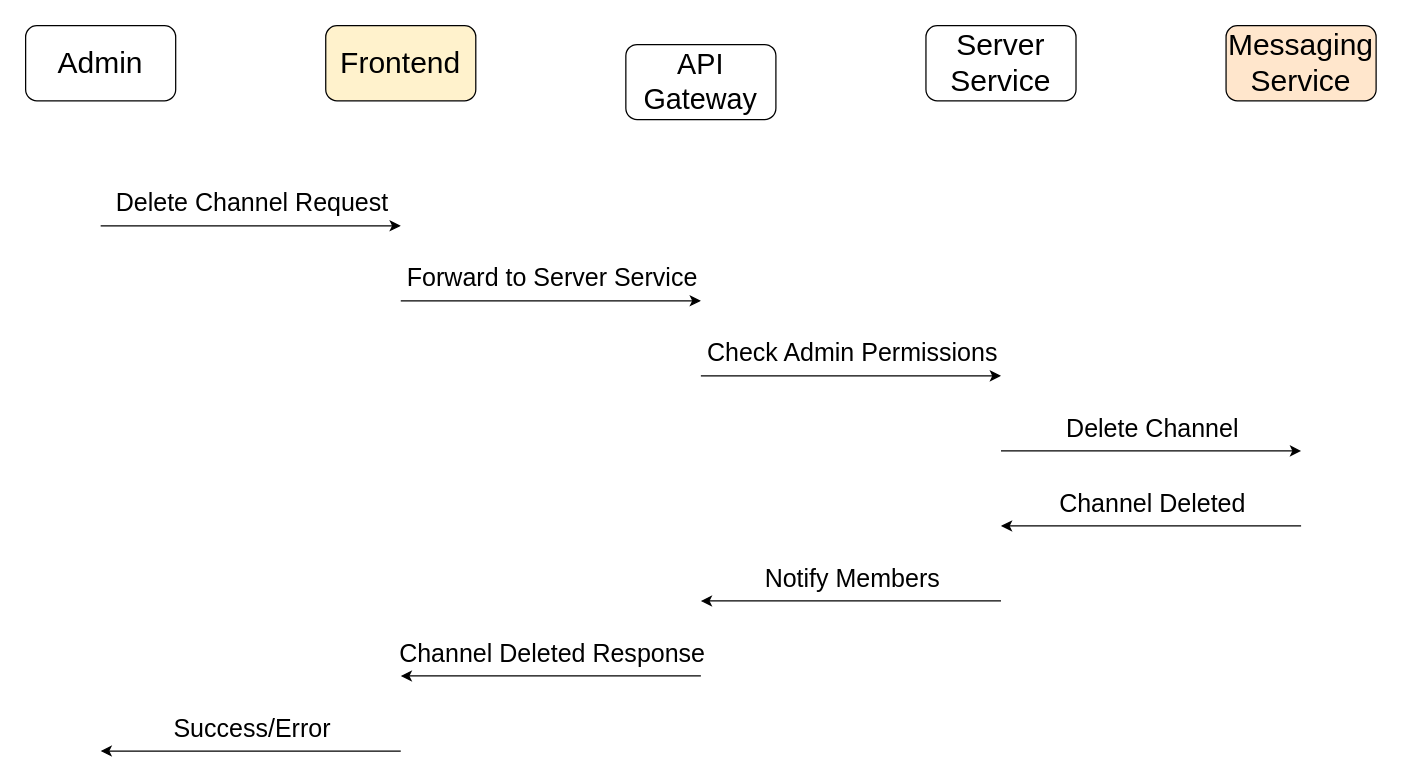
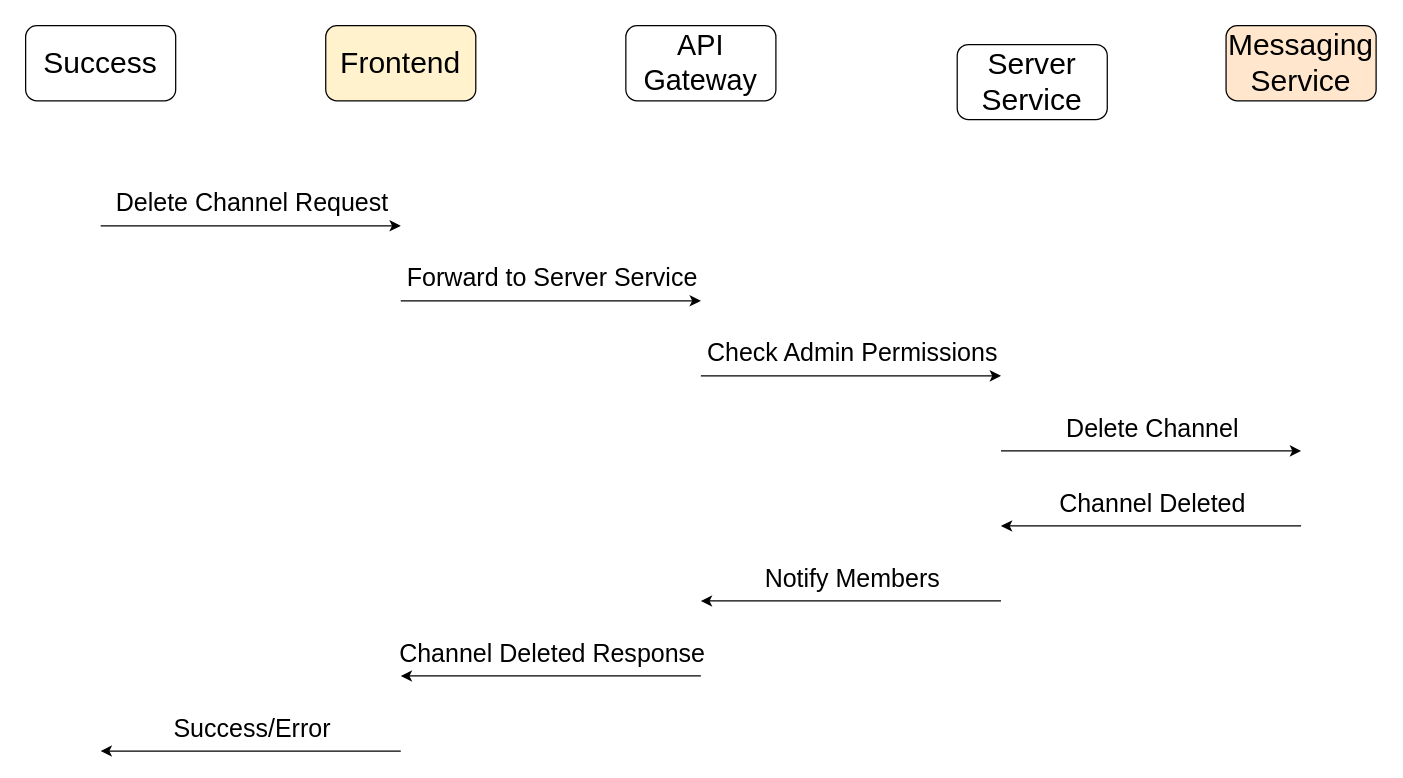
(101, 63) -> (101, 63)
(1001, 63) -> (1032, 82)
(701, 82) -> (701, 63)
